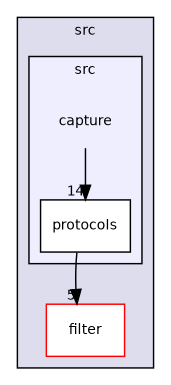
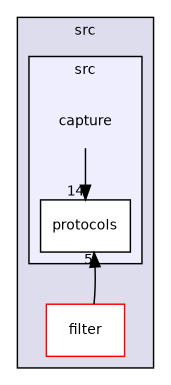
(76, 273) -> (95, 286)
